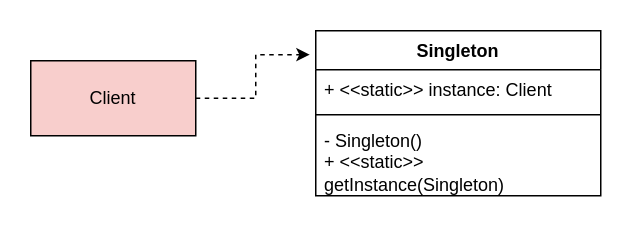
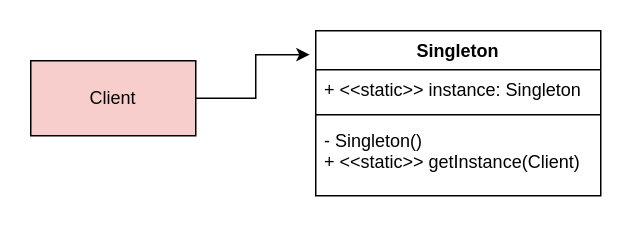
(256, 85) -> (256, 85)
(452, 91) -> (460, 102)
(460, 164) -> (460, 164)
